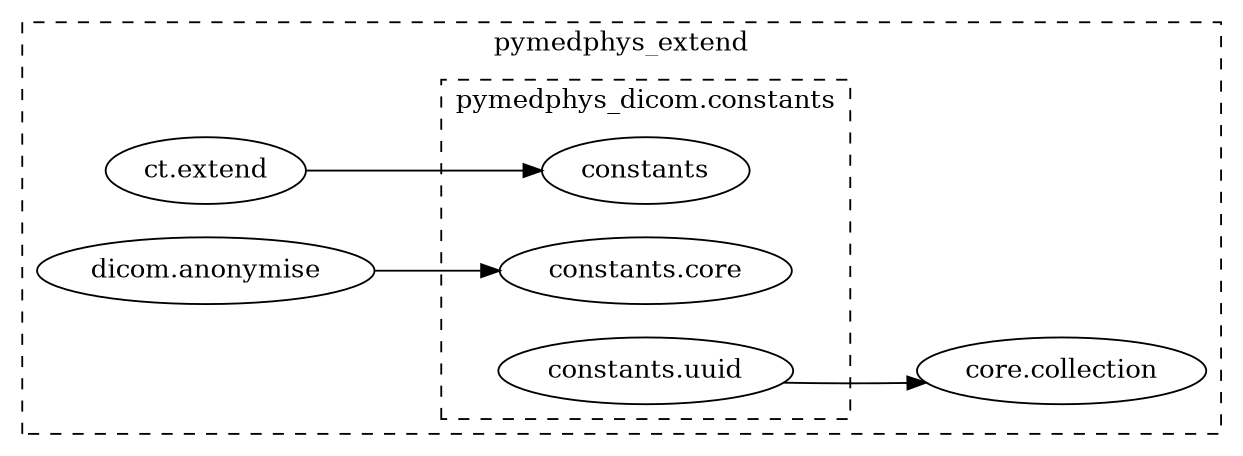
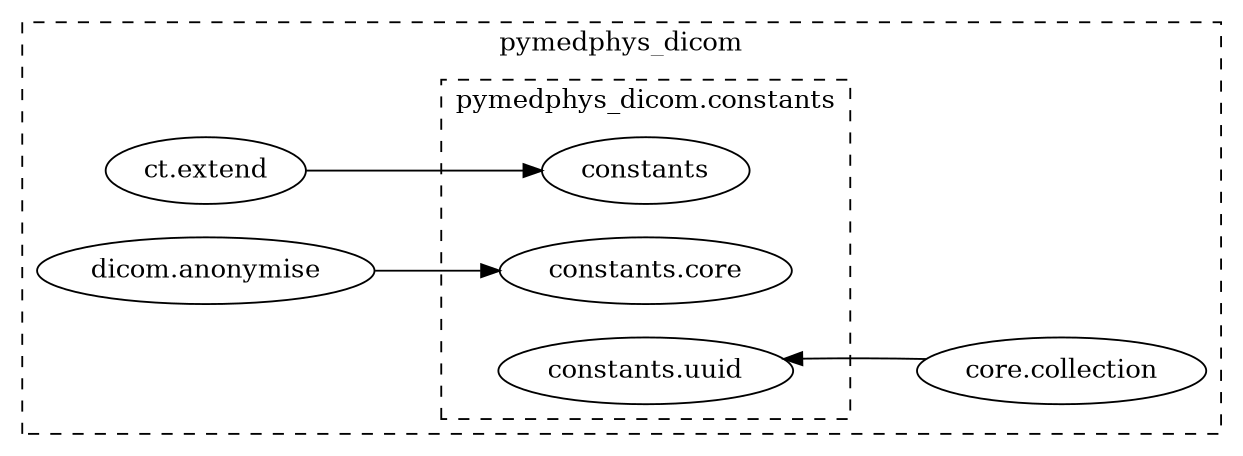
(622, 44) -> (622, 44)
(836, 383) -> (864, 358)
